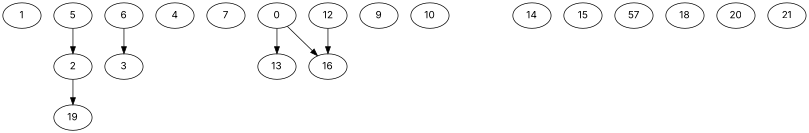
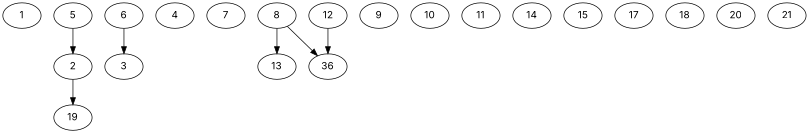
(277, 16) -> (277, 16)
none -> (481, 16)
(634, 16) -> (634, 16)
(328, 67) -> (328, 67)
